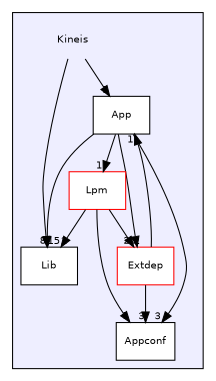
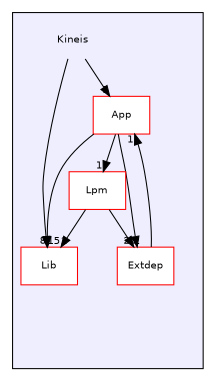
(121, 115) -> (121, 115)
(49, 266) -> (49, 266)
(146, 341) -> none
